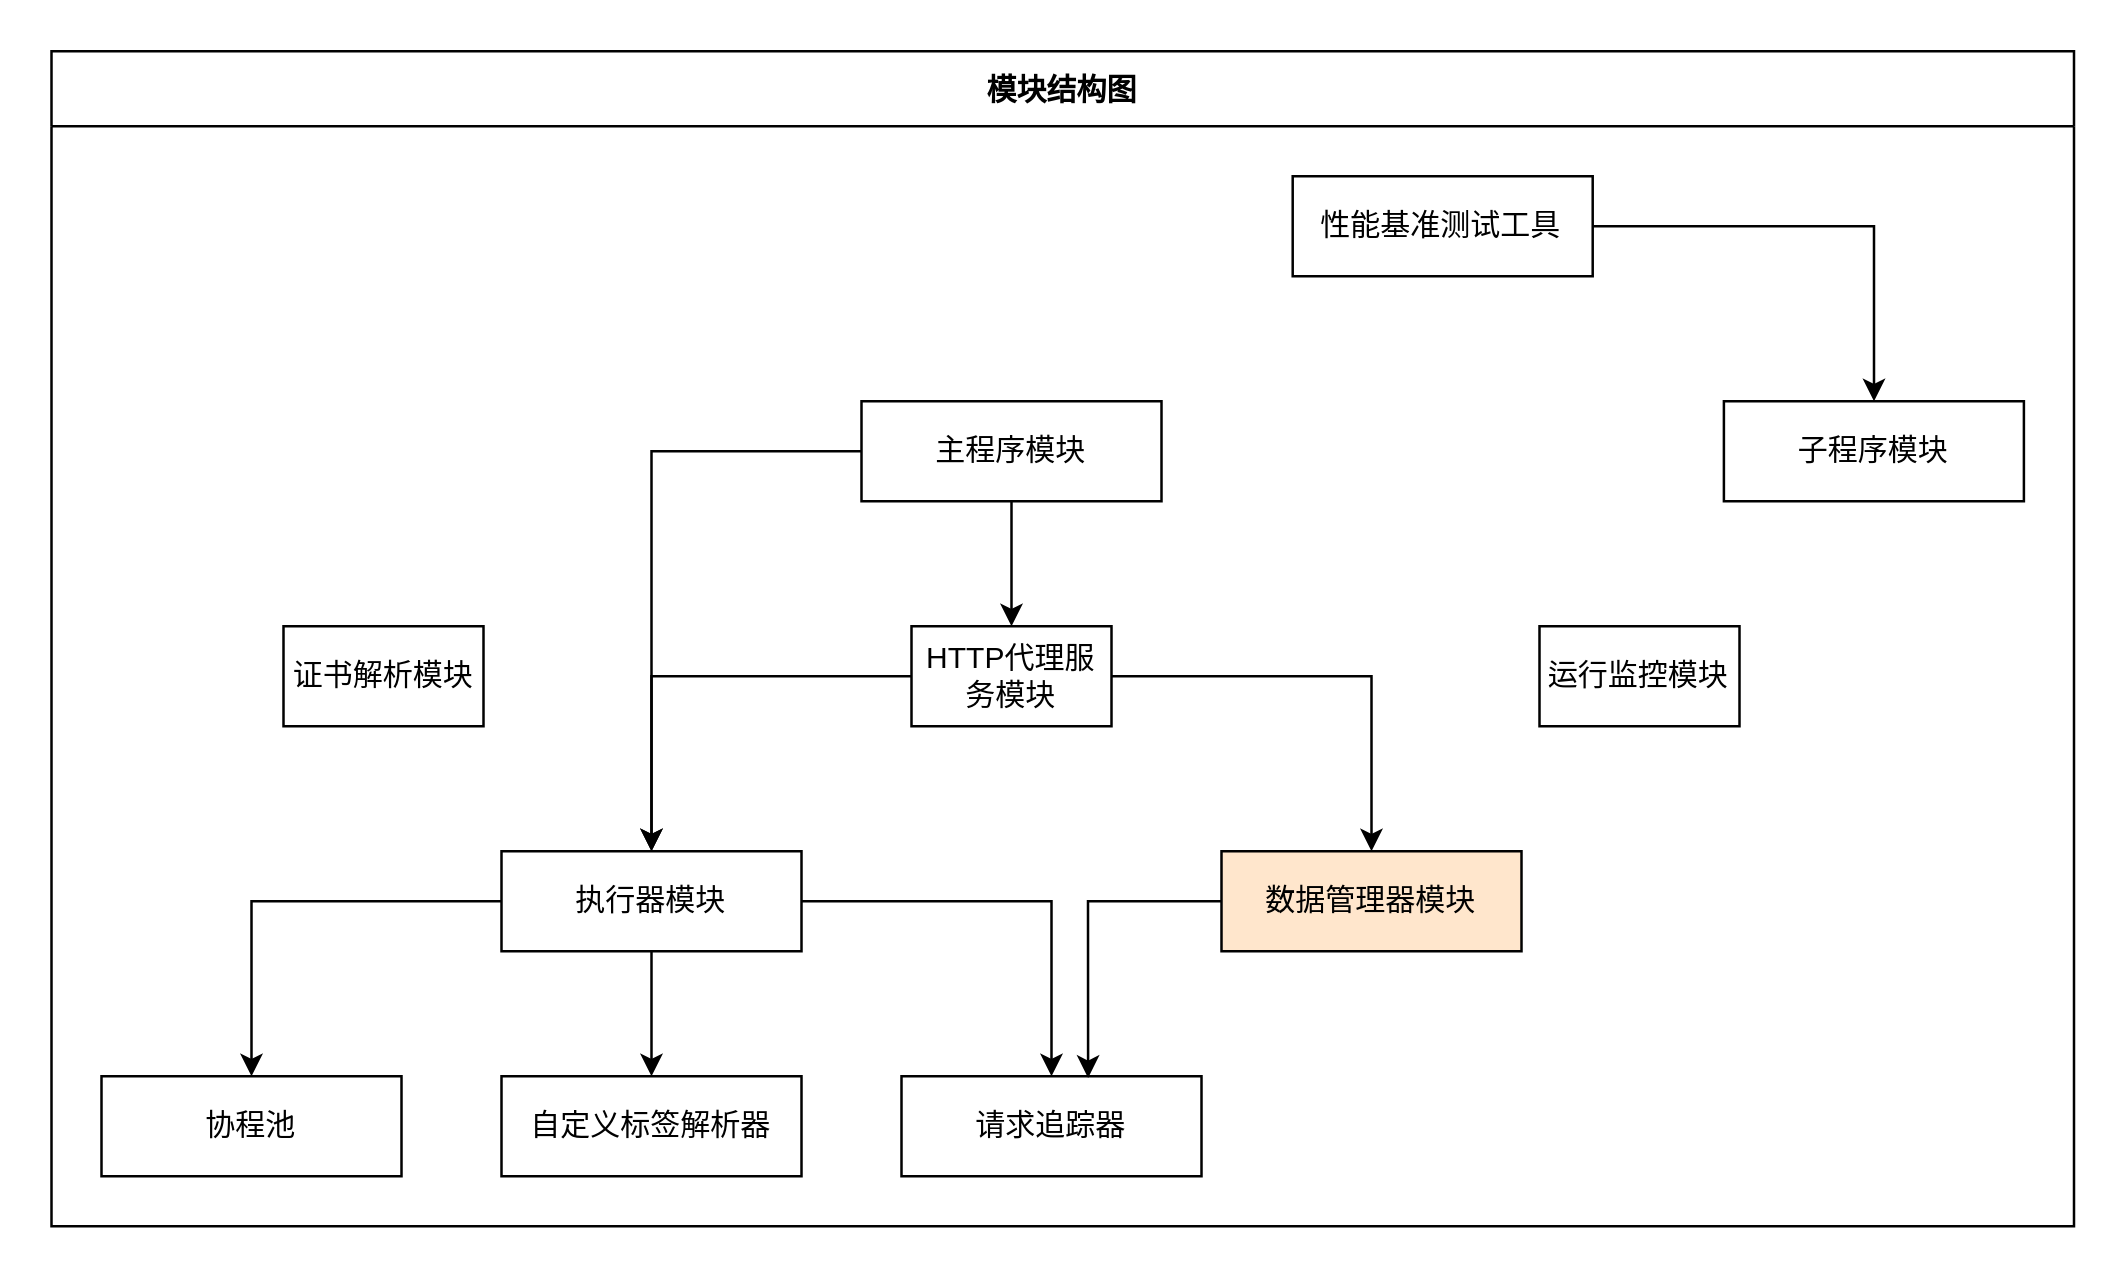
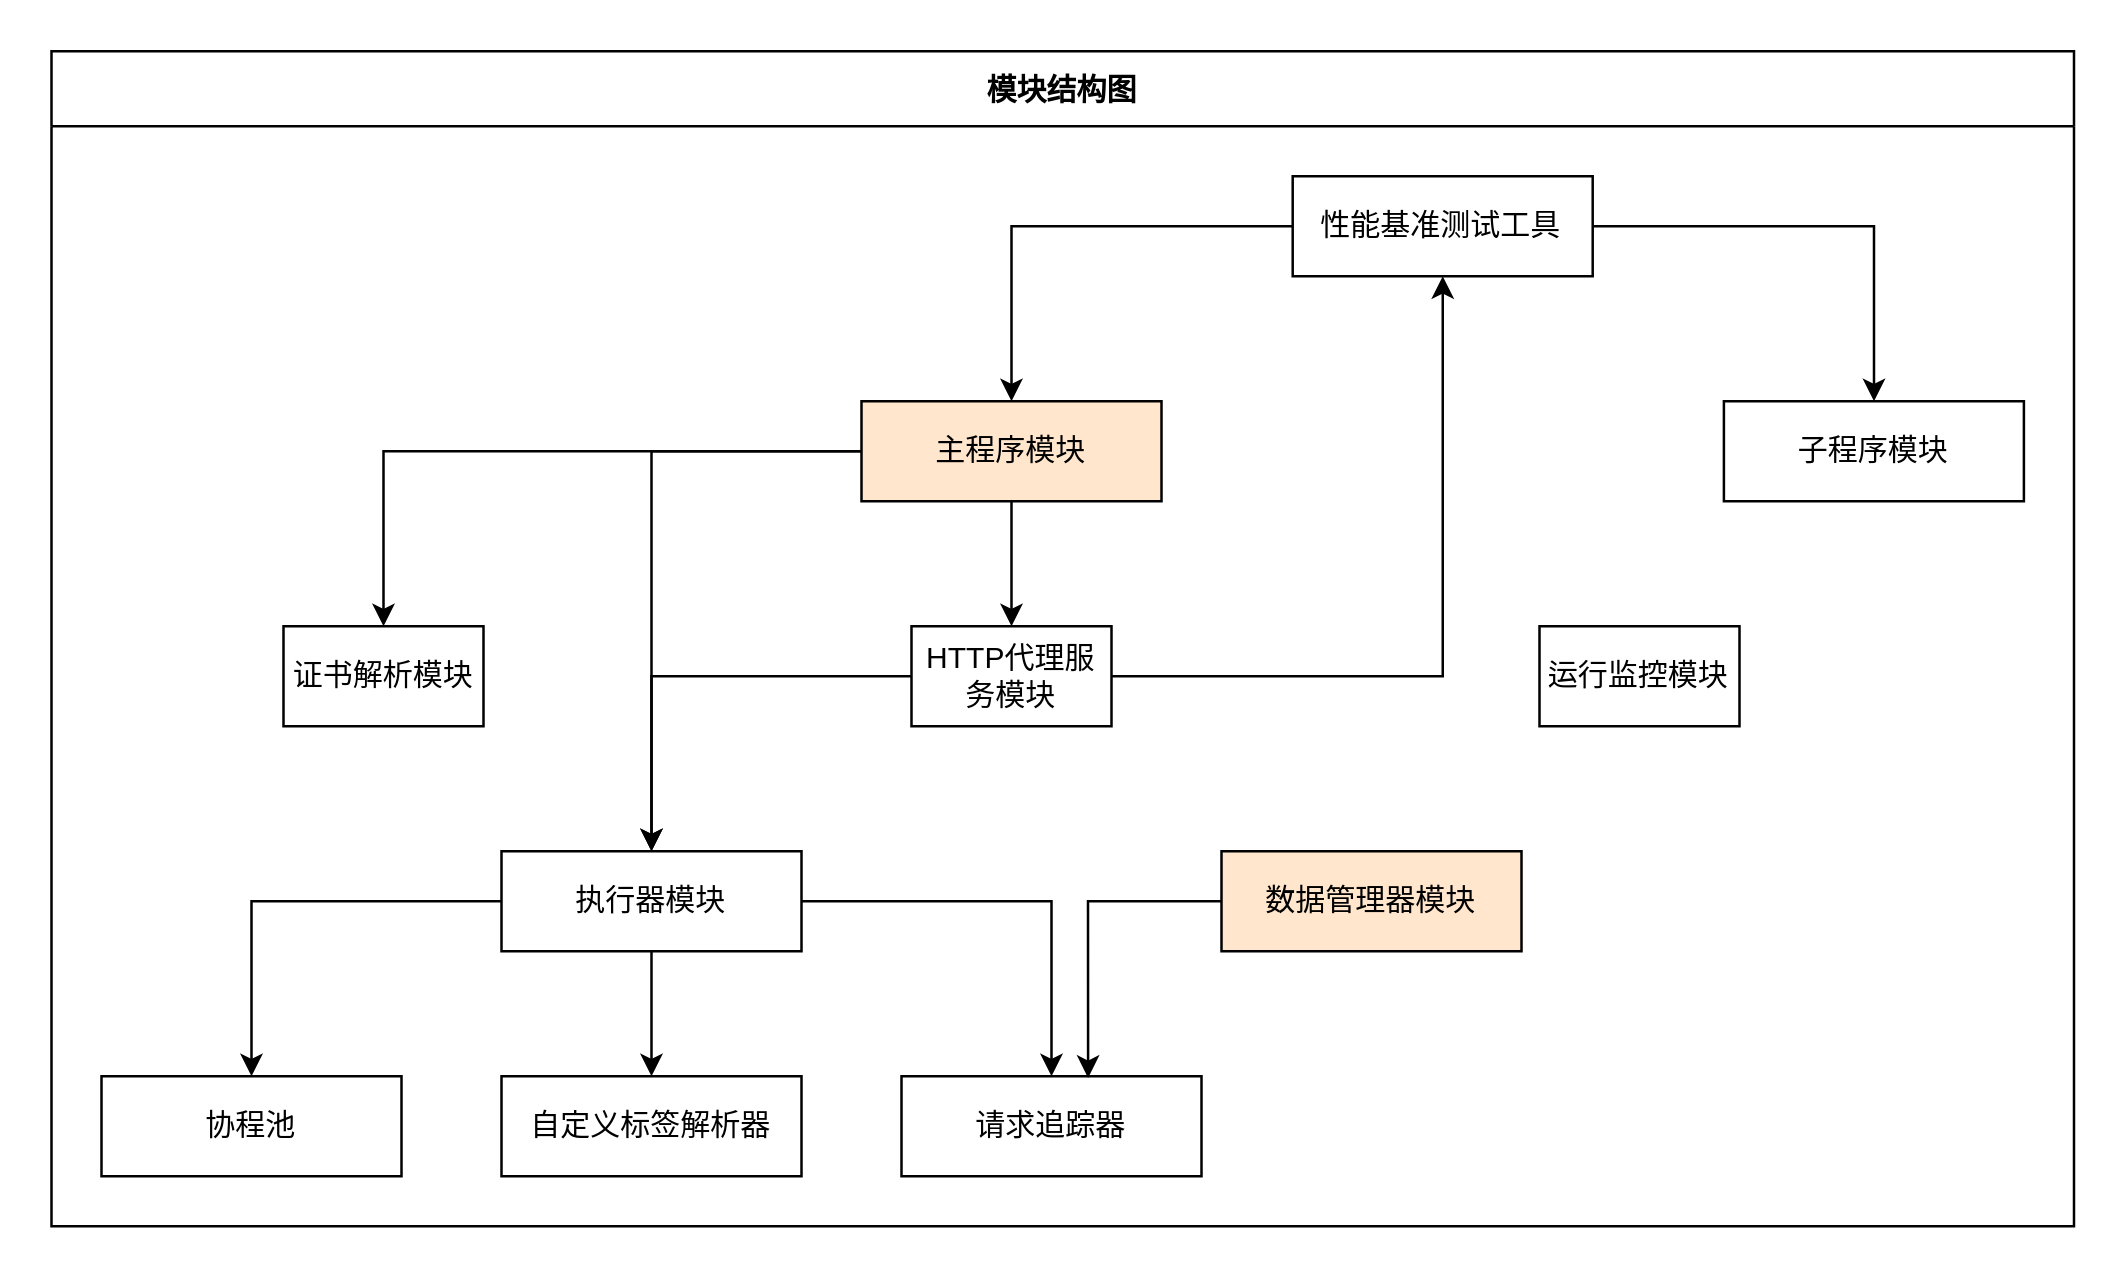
none -> (1072, 226)
none -> (436, 451)
(1011, 451) -> (1011, 451)
(1371, 754) -> (1443, 521)
